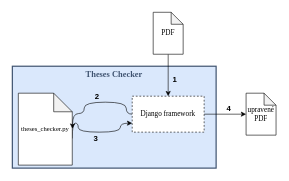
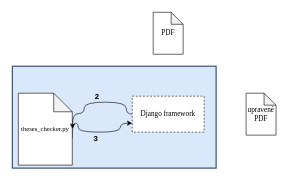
(114, 75) -> none
(168, 90) -> none
(240, 114) -> none
